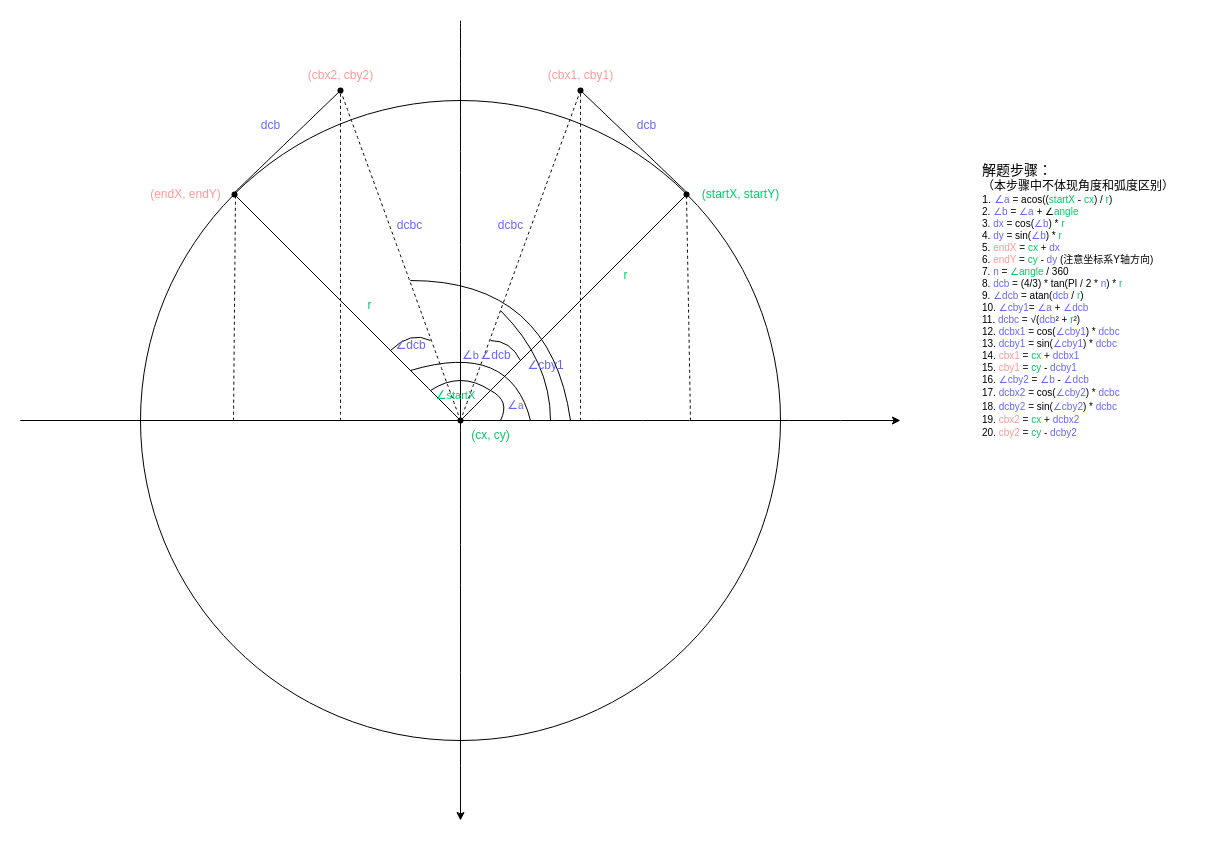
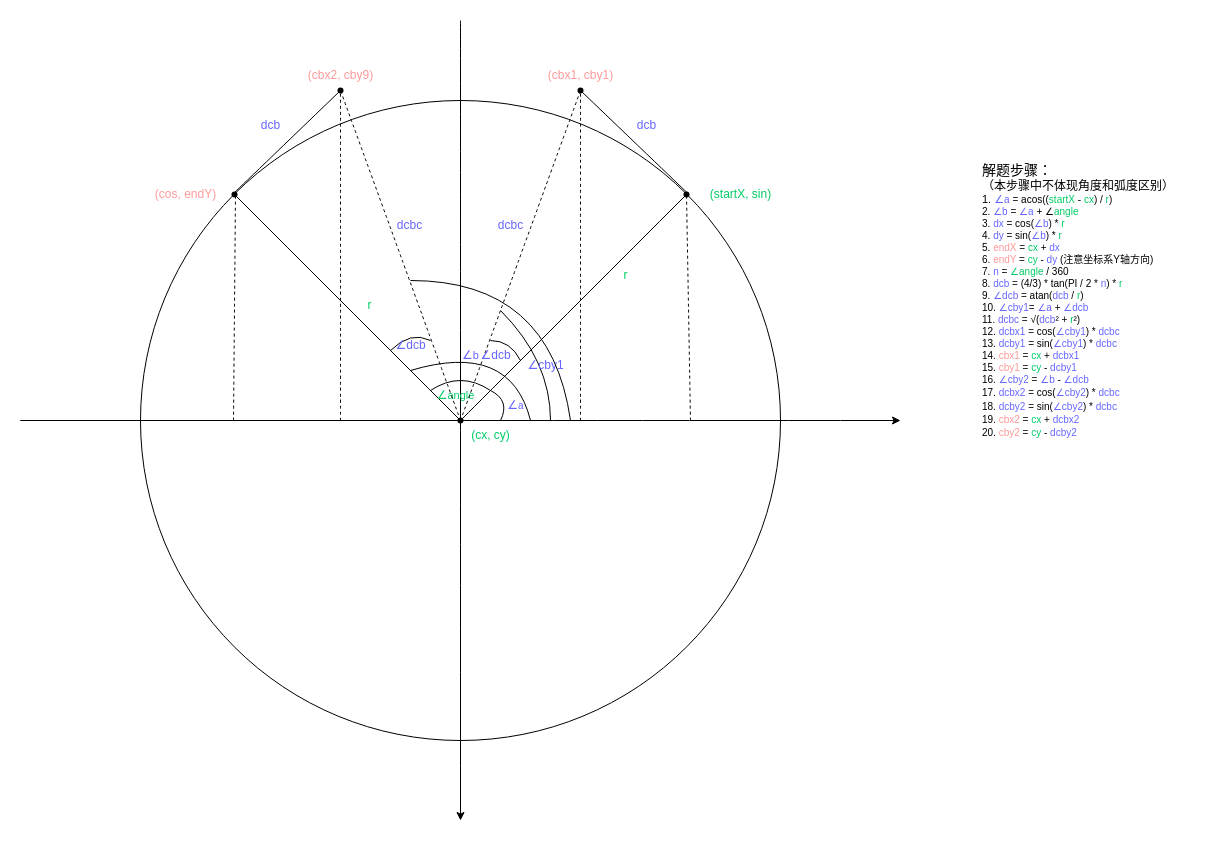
(341, 76) -> (341, 76)
(186, 195) -> (186, 195)
(741, 195) -> (741, 195)
(456, 396) -> (456, 396)
